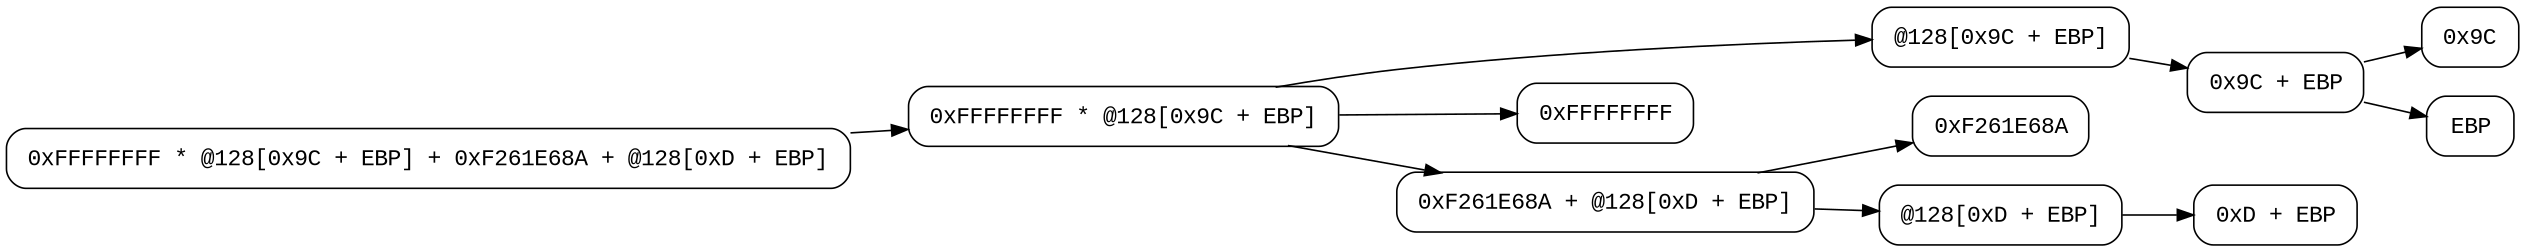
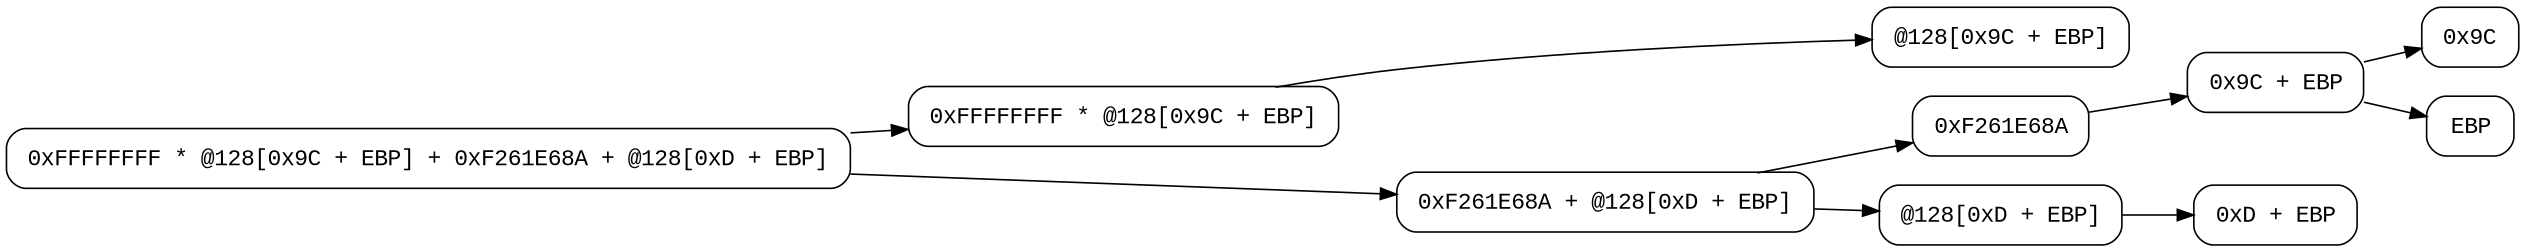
(2150, 62) -> (2130, 106)
(1605, 113) -> none
(1356, 158) -> (1115, 184)
